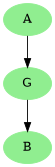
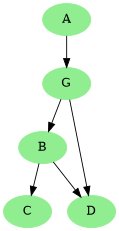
none -> (28, 212)
none -> (92, 212)
